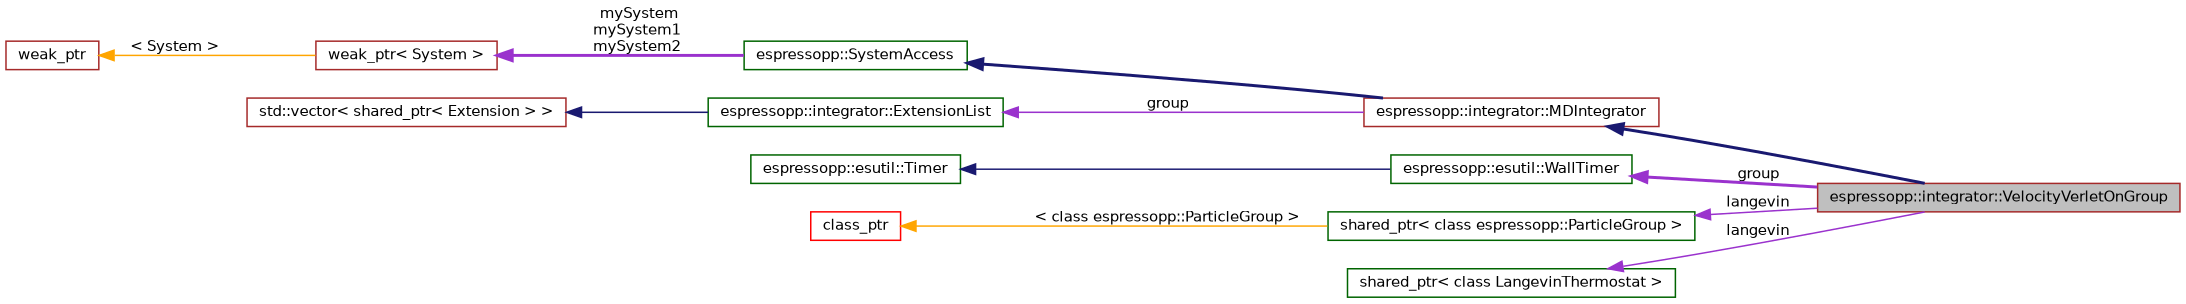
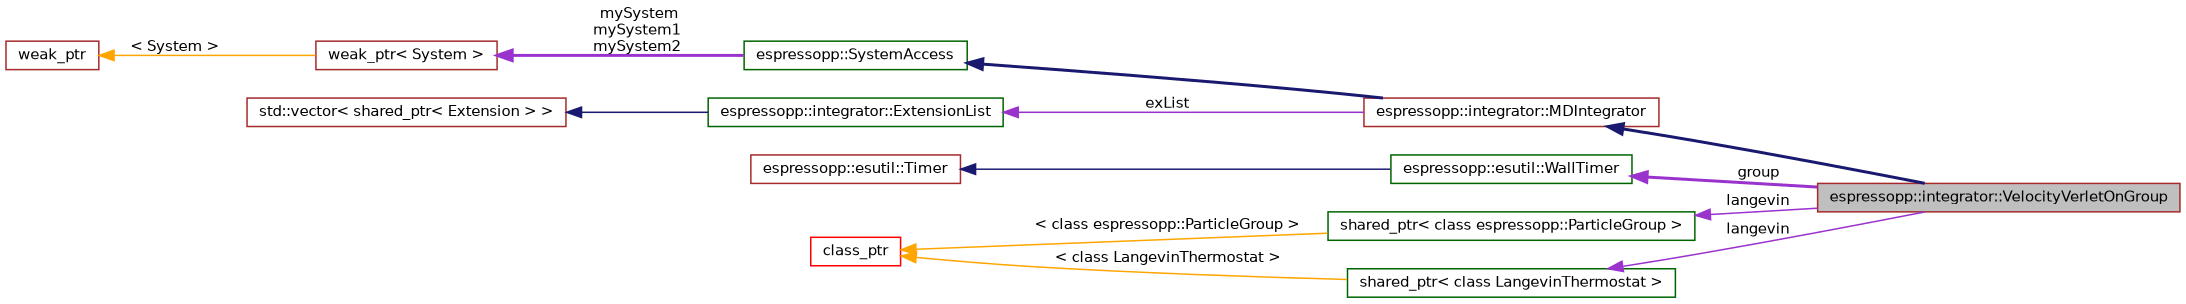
(1166, 104) -> (1166, 104)
(856, 169) -> (856, 169)
none -> (1132, 272)
